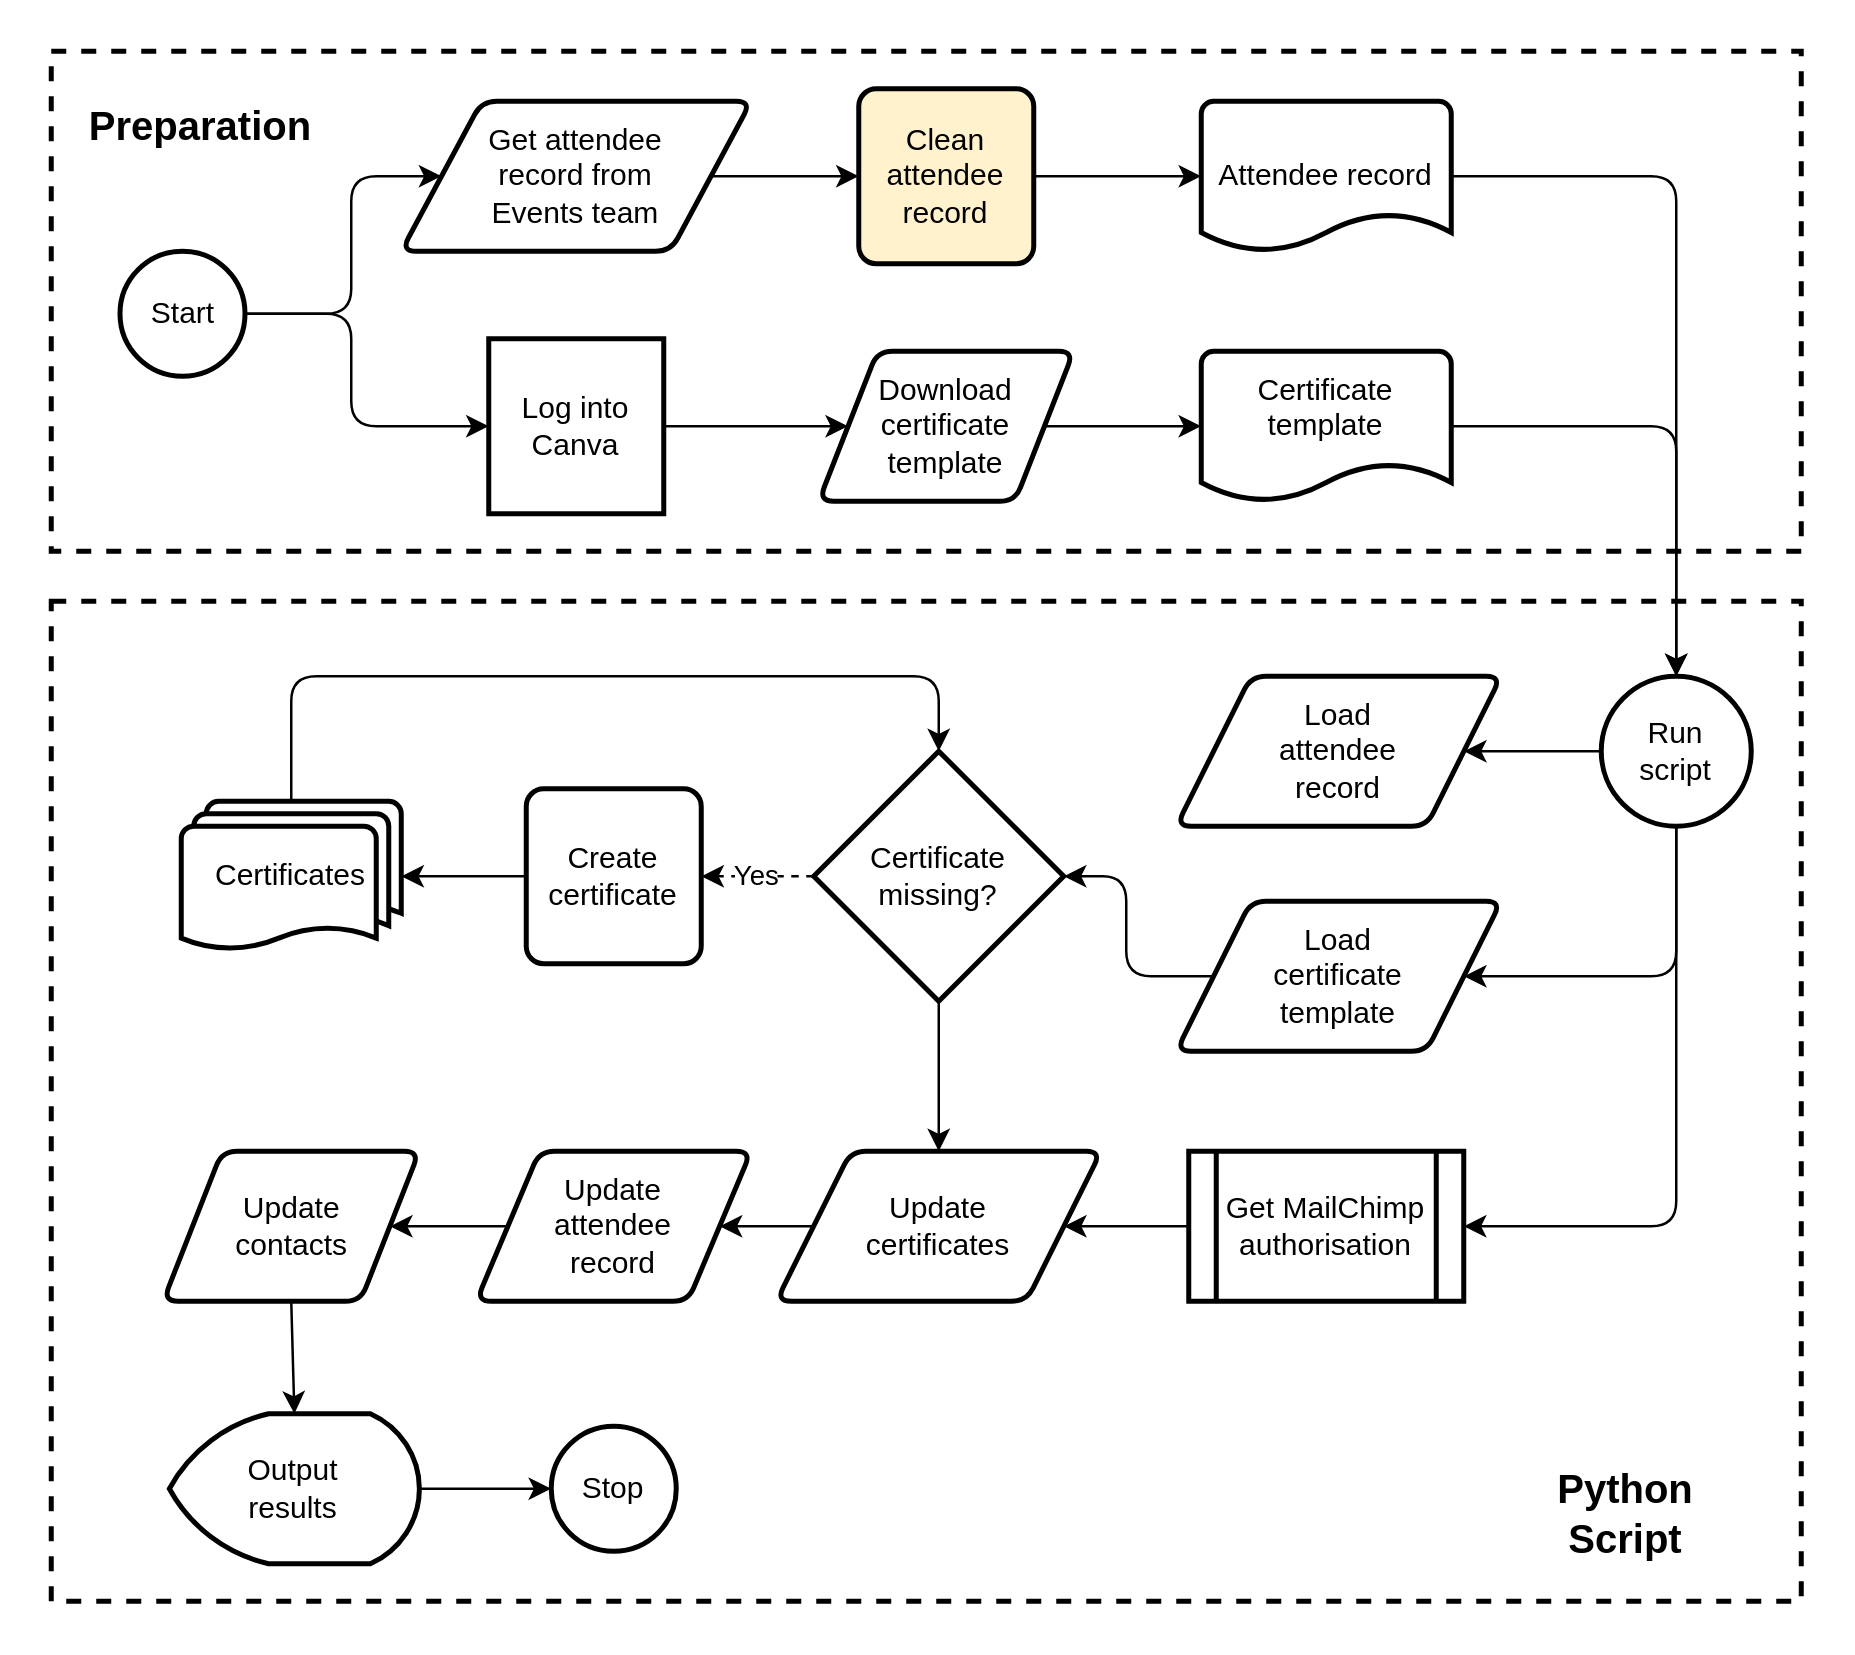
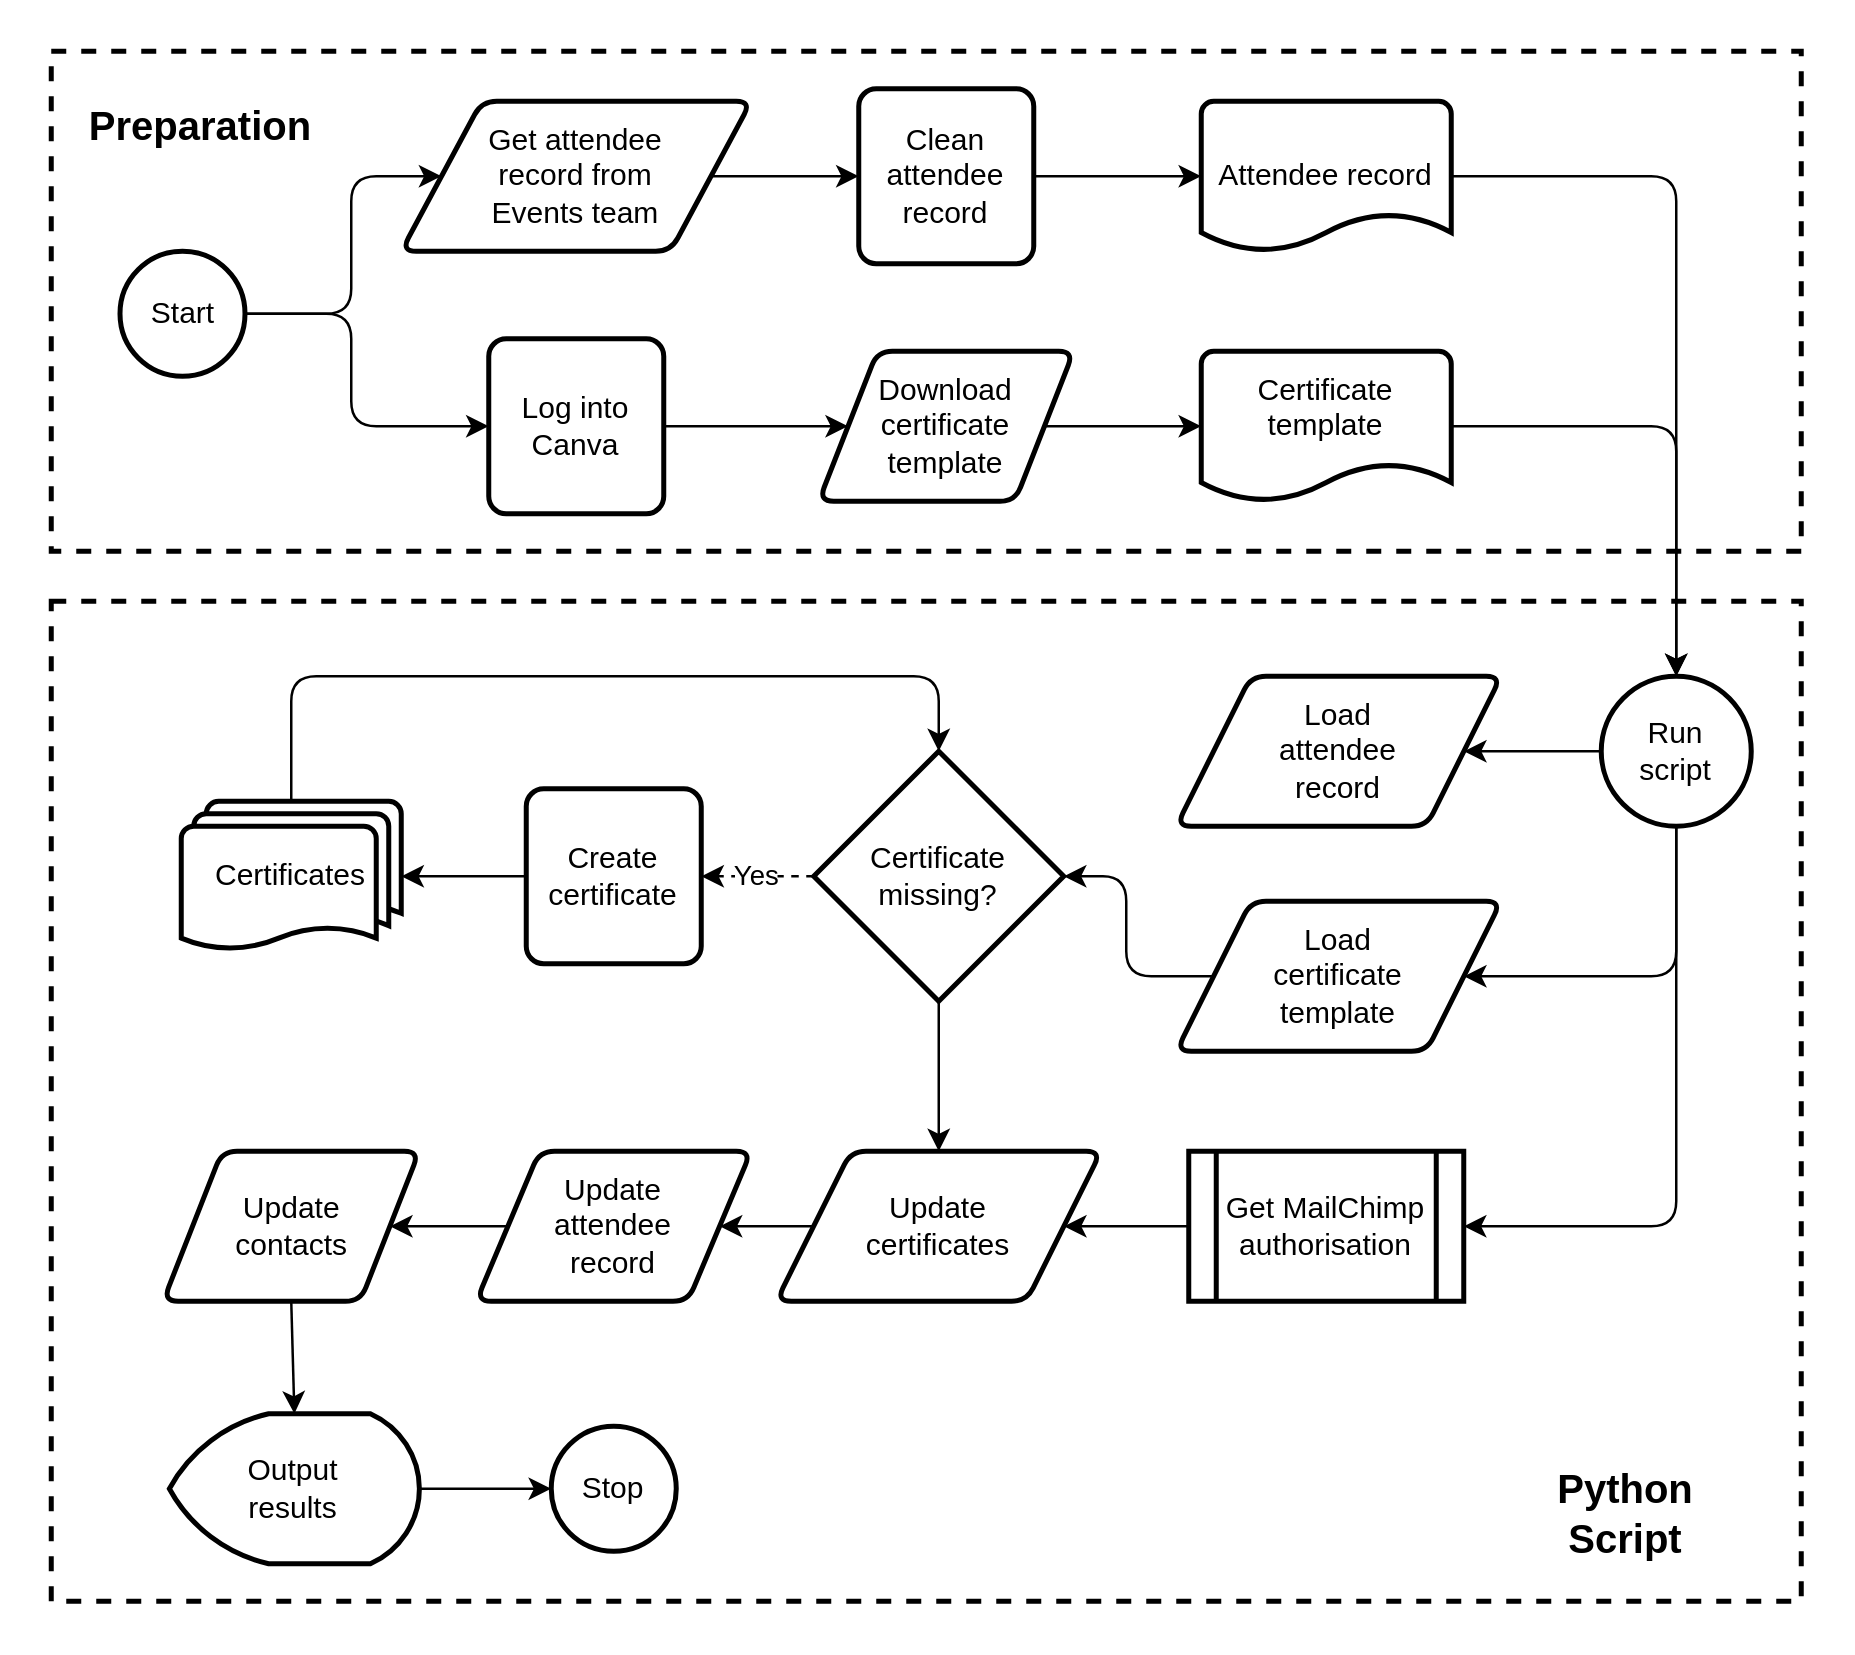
(946, 176) -> (946, 176)
(576, 426) -> (576, 426)
